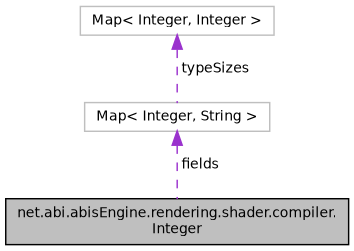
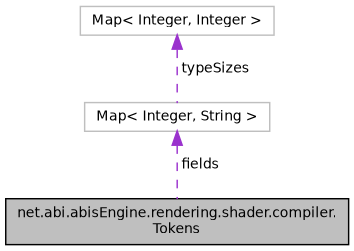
(177, 222) -> (177, 222)
